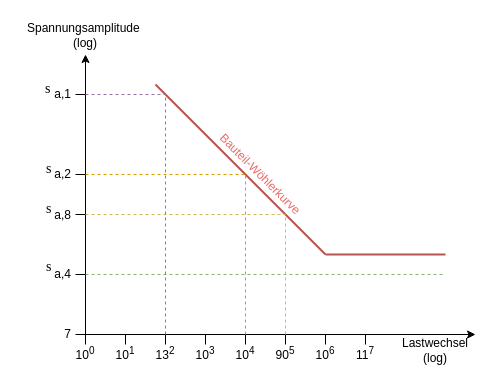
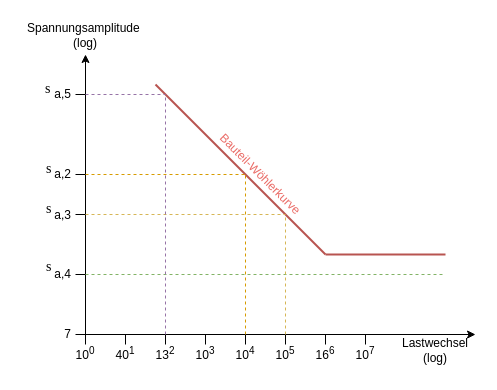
(63, 95) -> (63, 95)
(63, 216) -> (63, 216)
(126, 354) -> (126, 354)
(286, 354) -> (286, 354)
(326, 354) -> (326, 354)
(366, 354) -> (366, 354)
